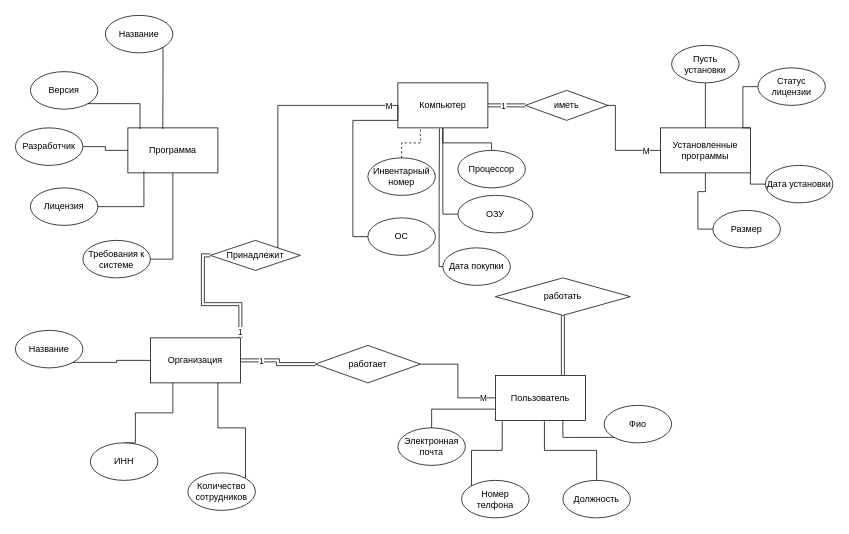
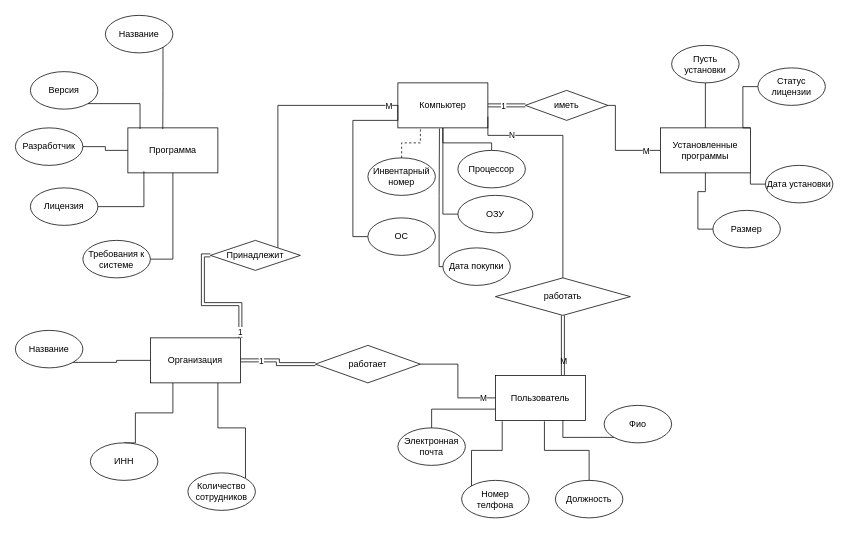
none -> (563, 165)
(597, 499) -> (589, 499)
